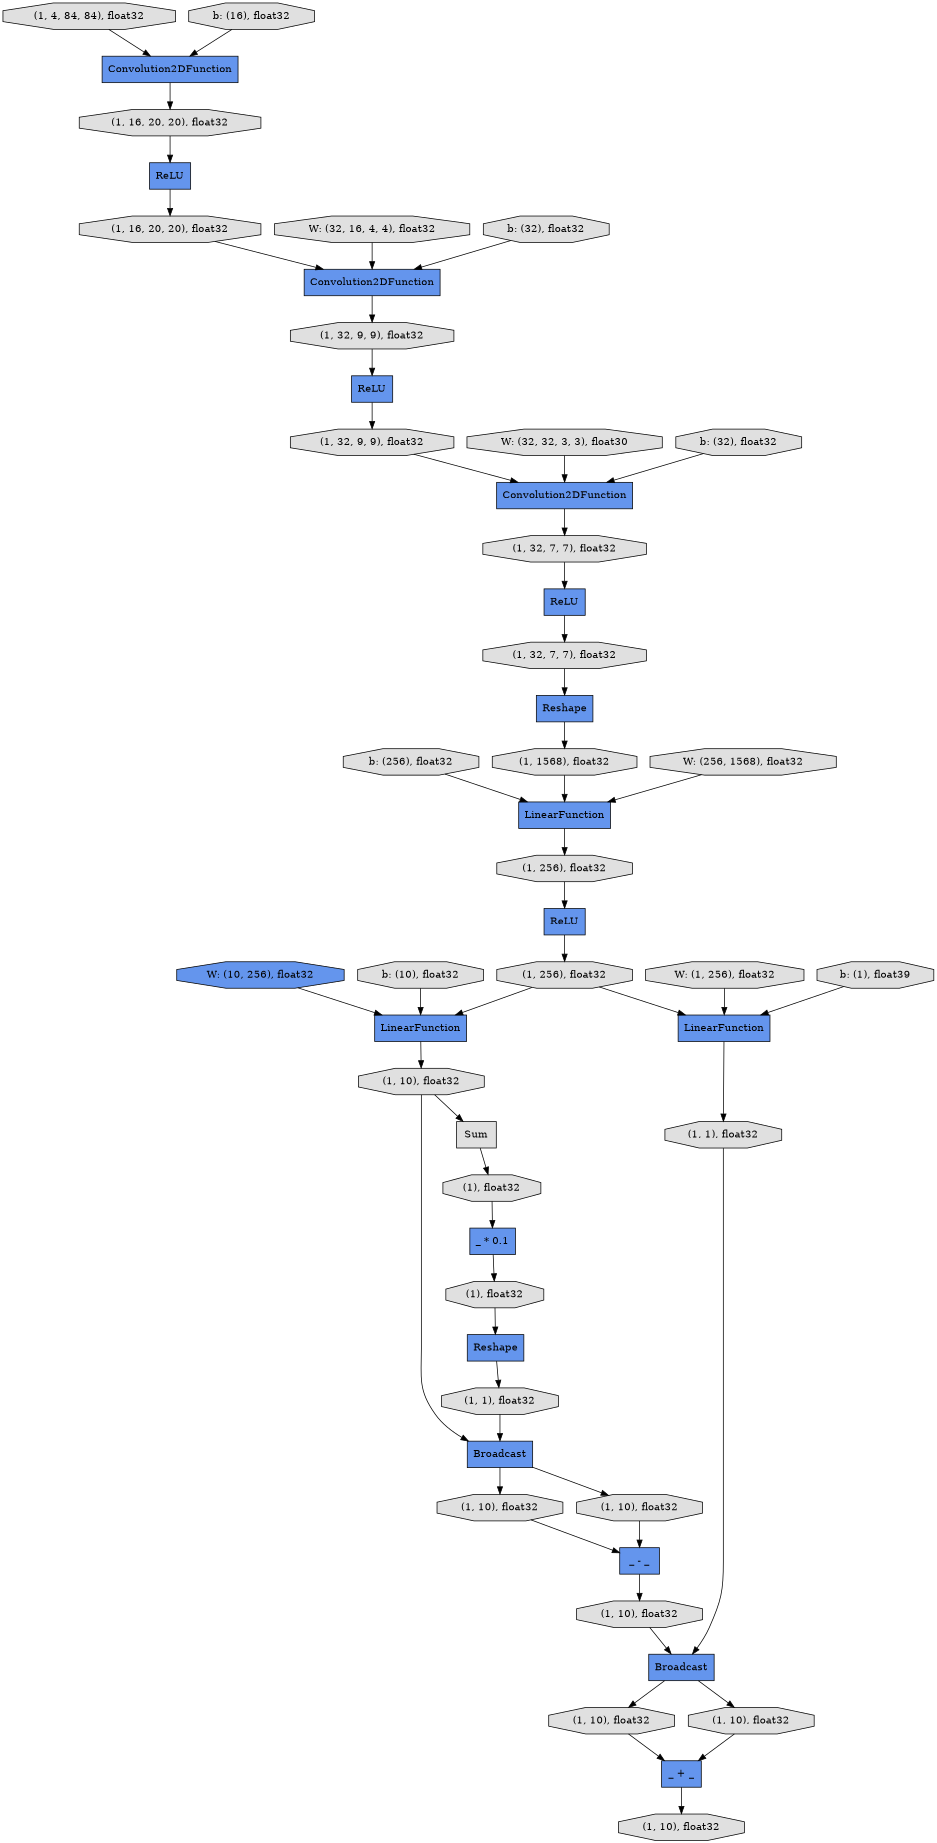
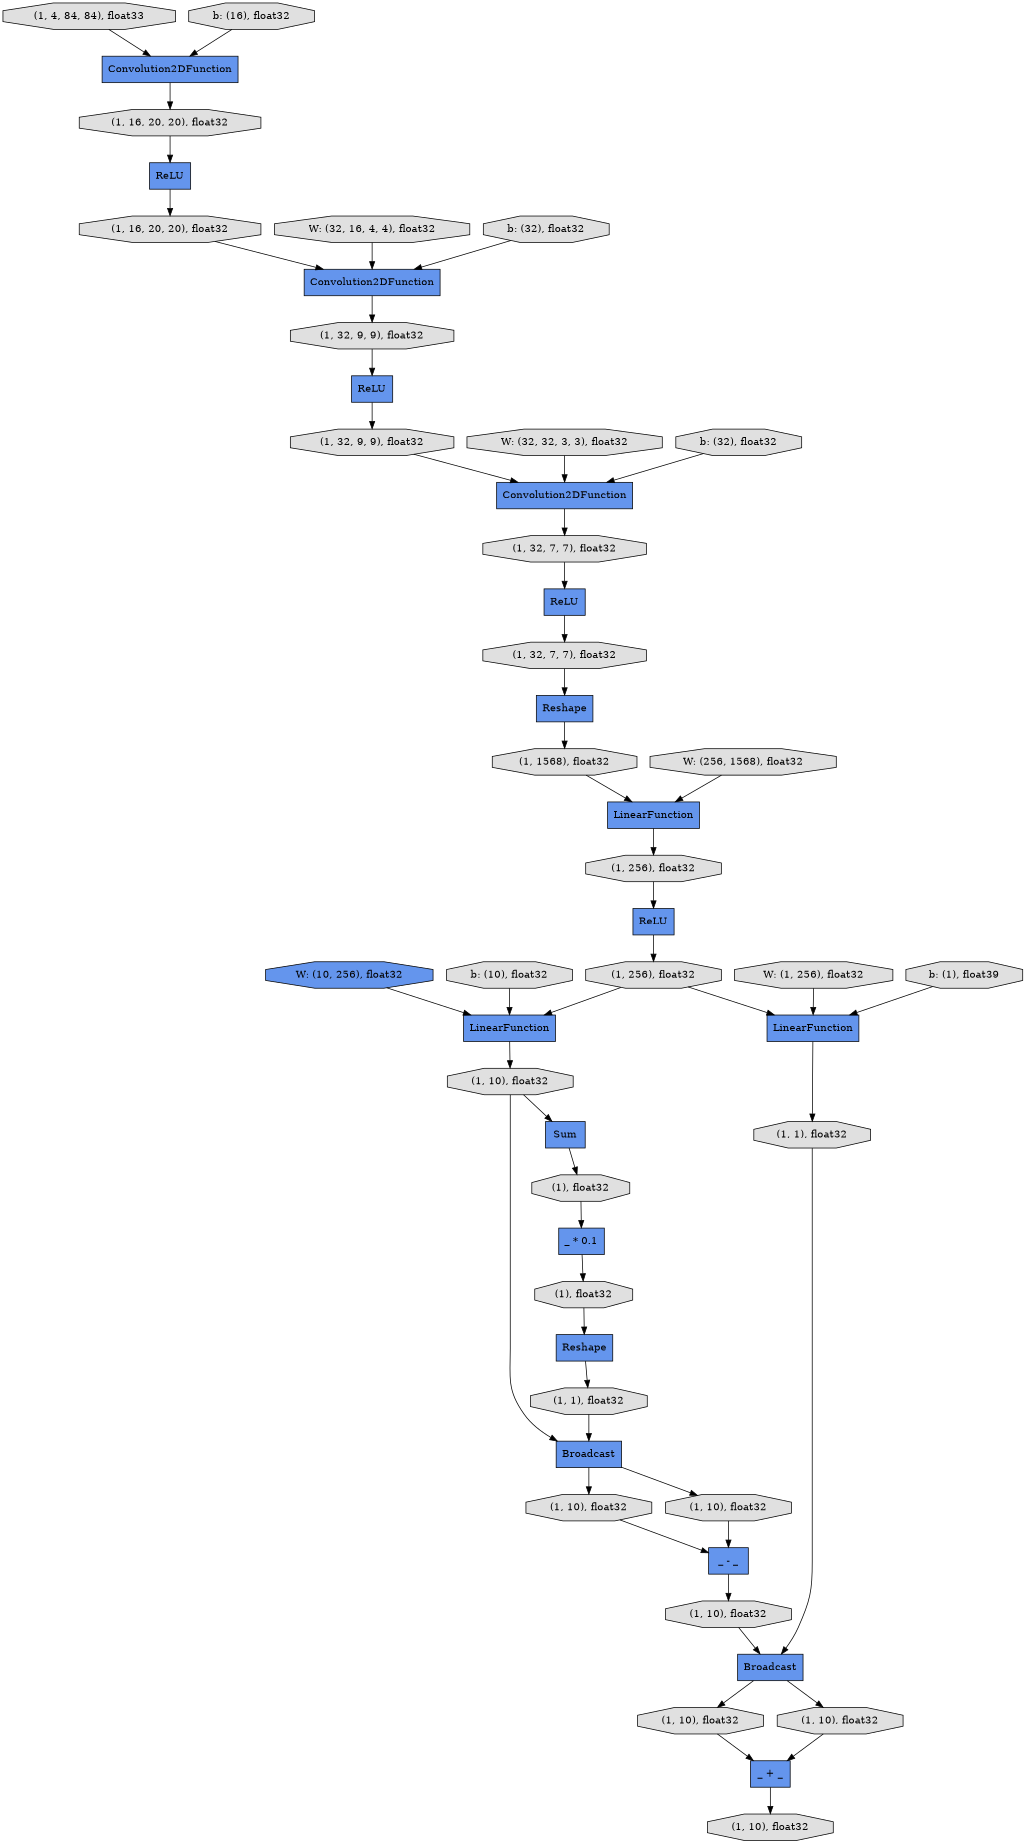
(89, 16) -> (89, 16)
(565, 442) -> (565, 442)
(411, 762) -> none
(476, 1135) -> (565, 1135)
